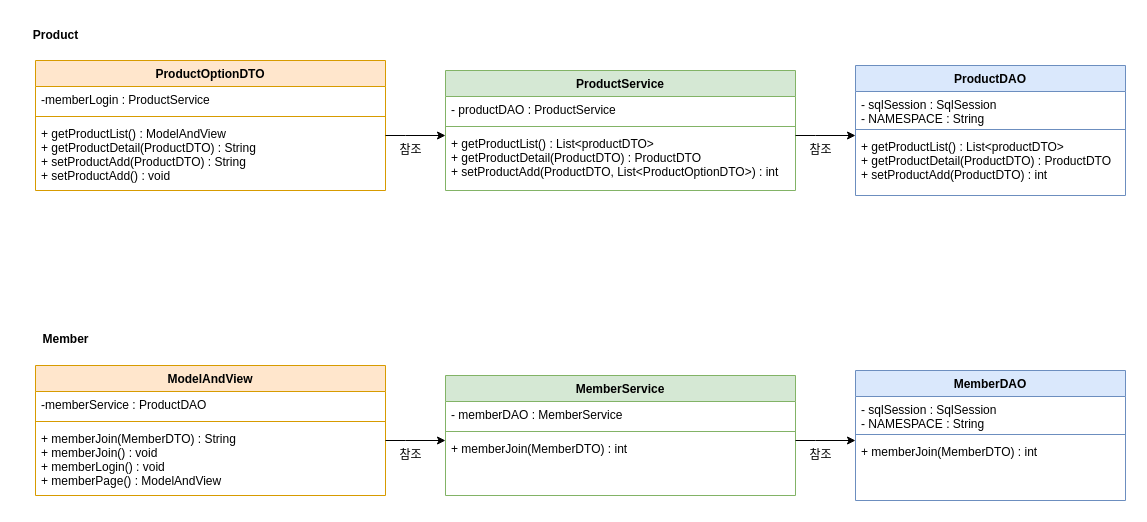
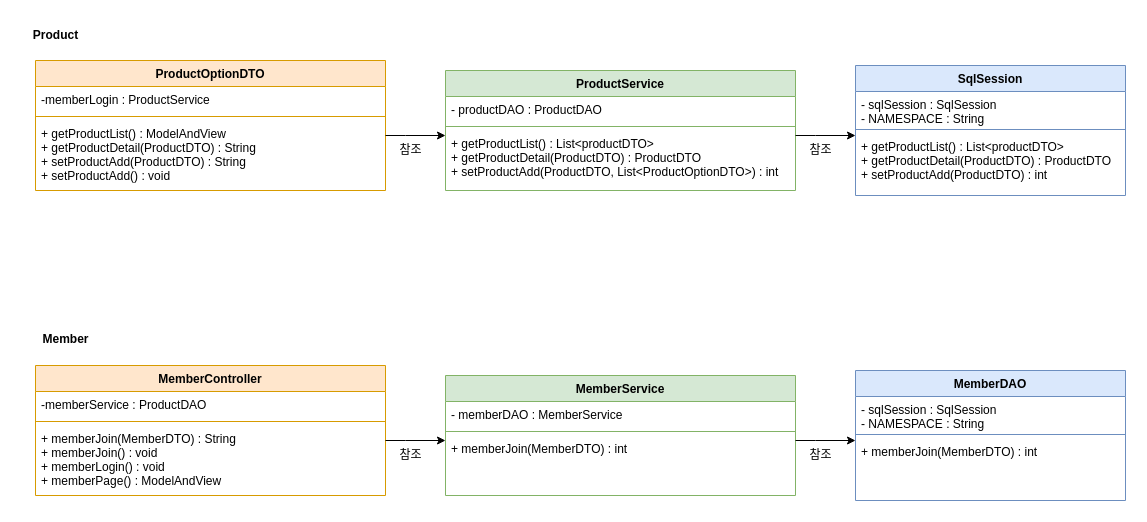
(990, 79) -> (990, 79)
(541, 110) -> (529, 110)
(210, 379) -> (210, 379)
